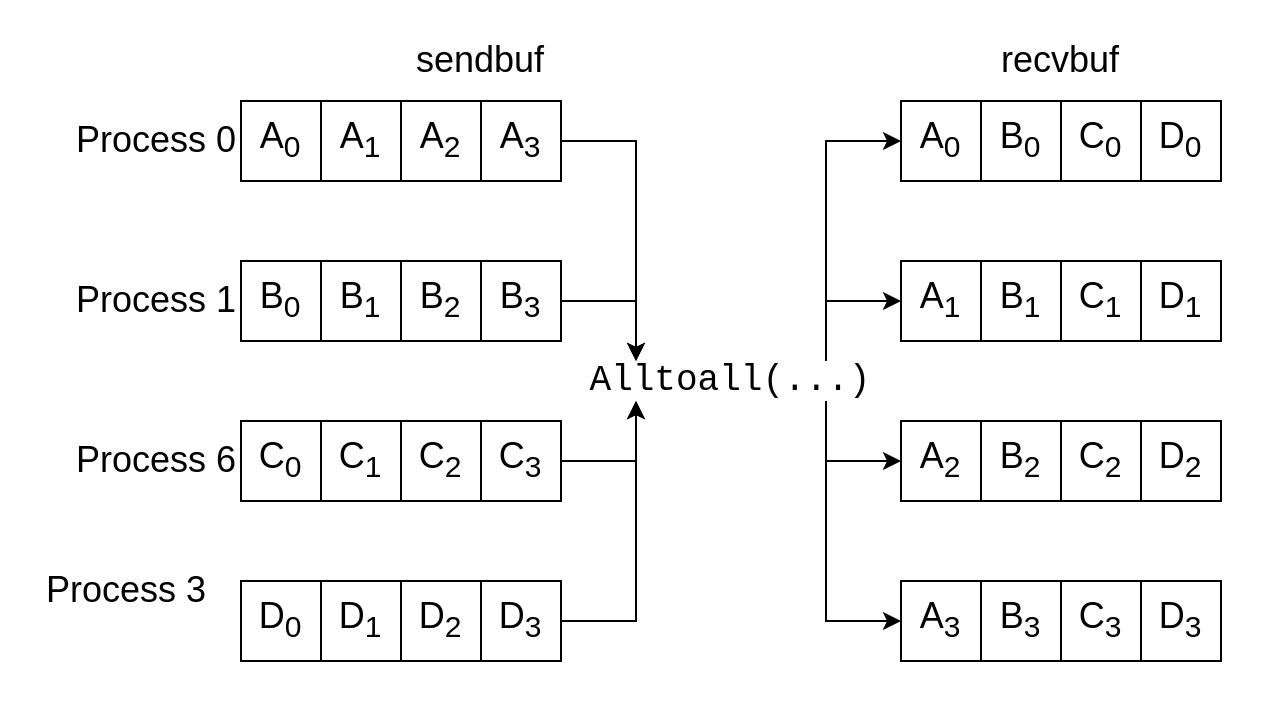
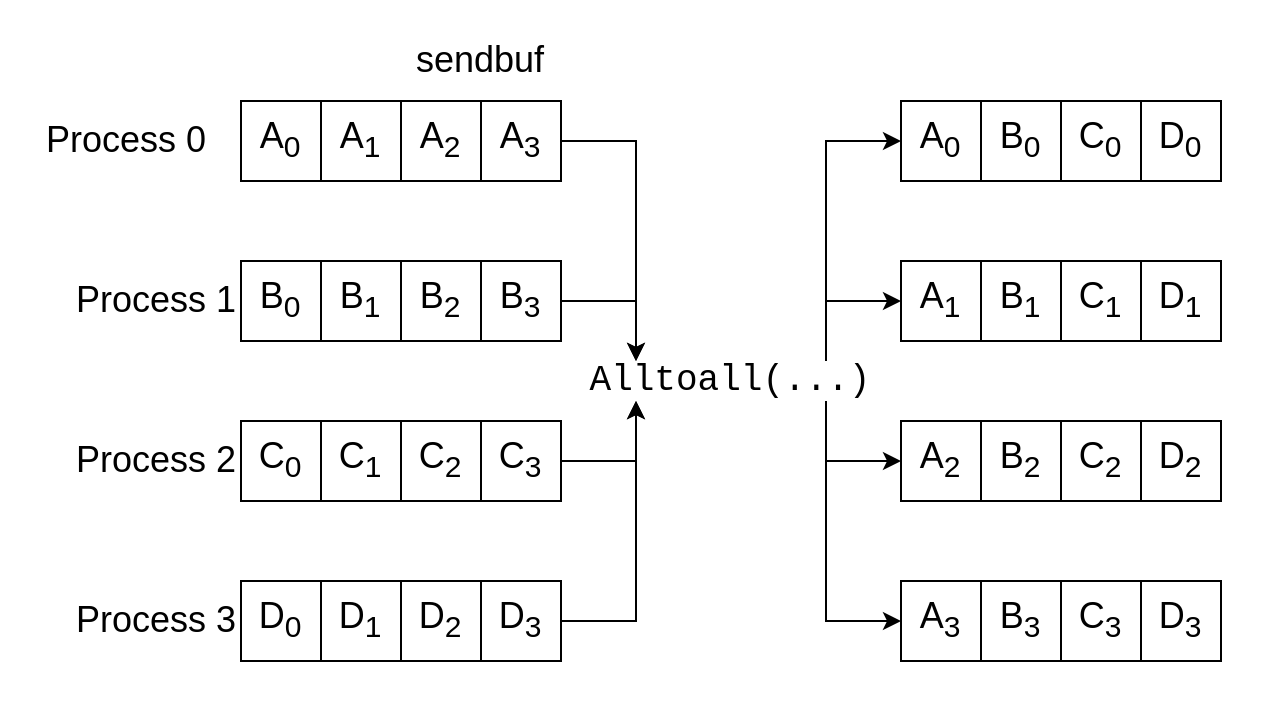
(1061, 61) -> none
(141, 141) -> (111, 141)
(151, 461) -> (151, 461)
(111, 591) -> (141, 621)
